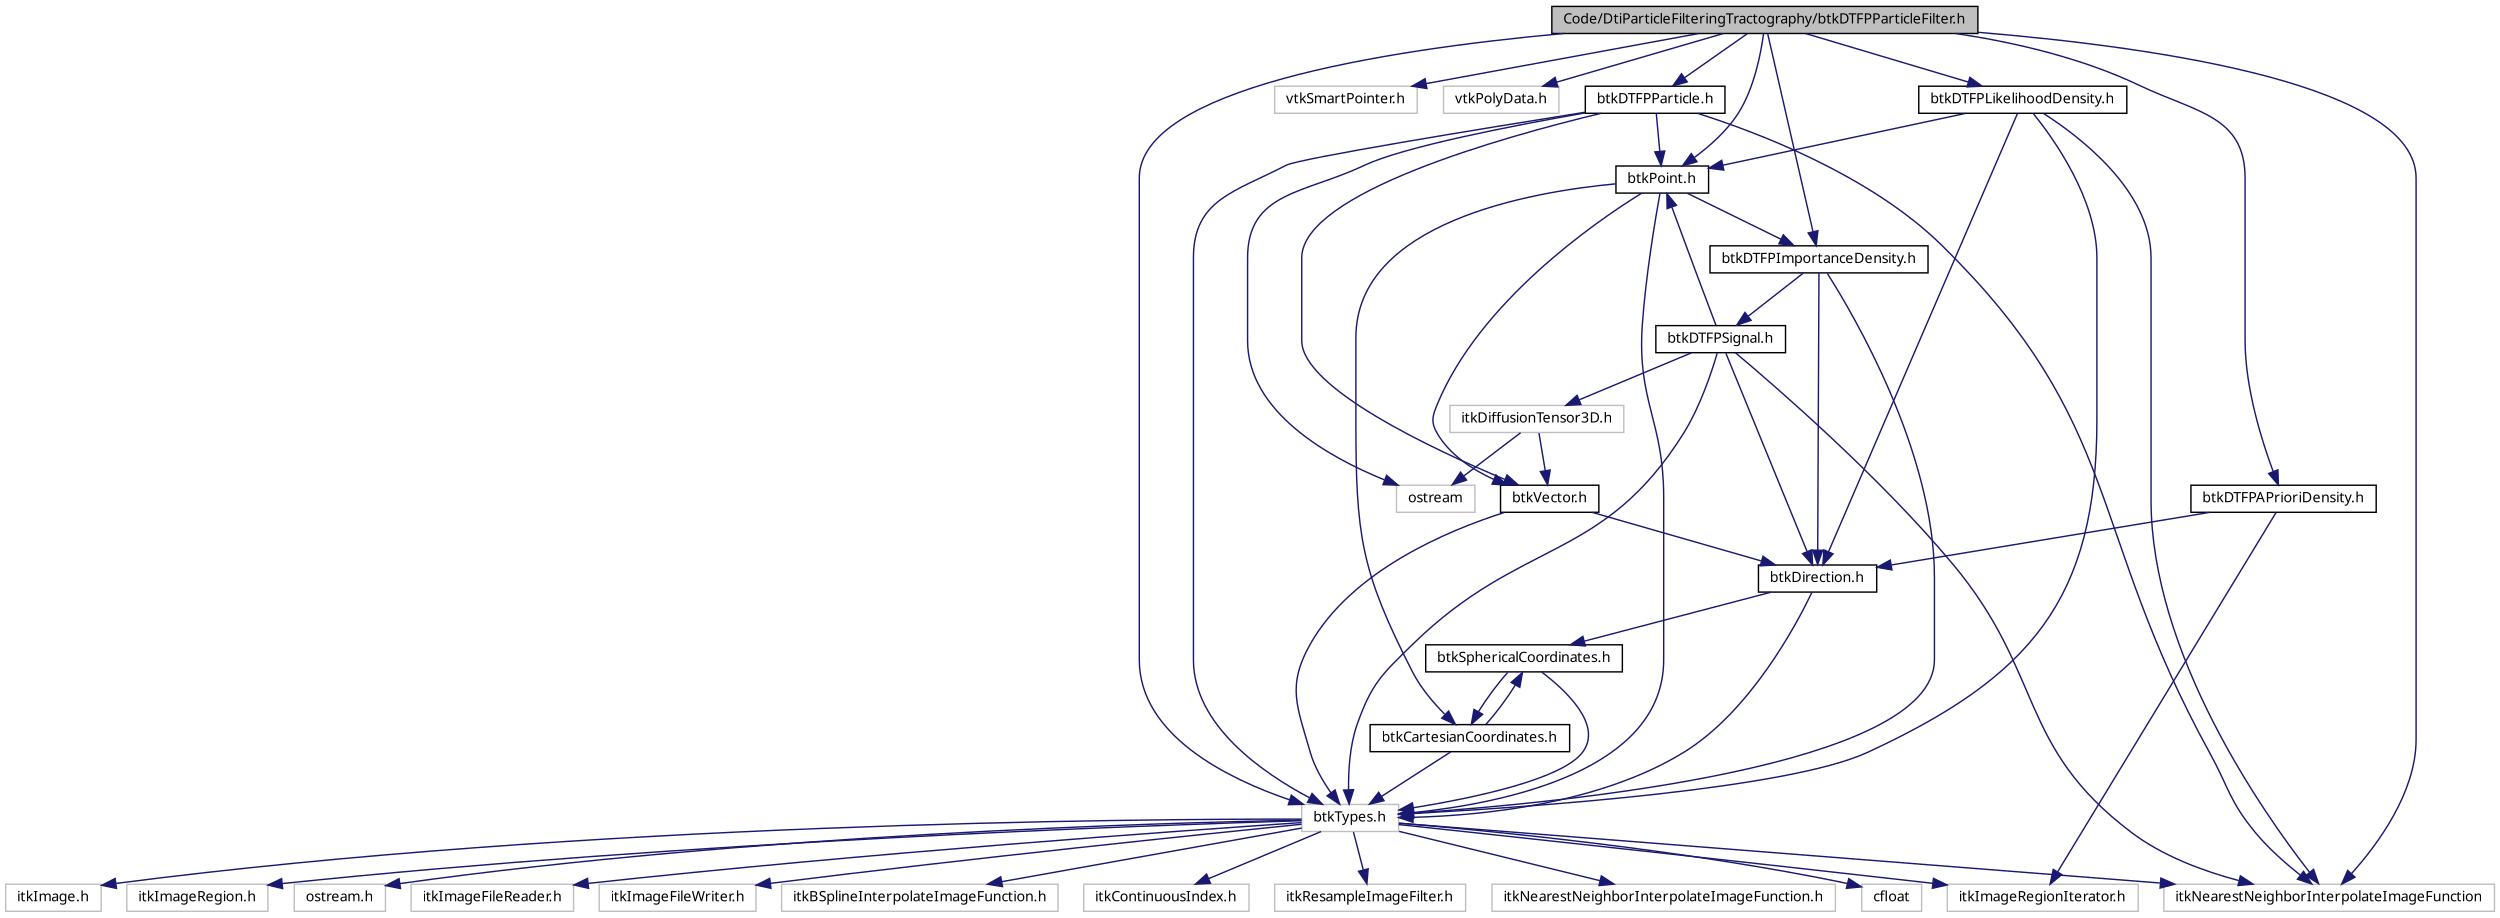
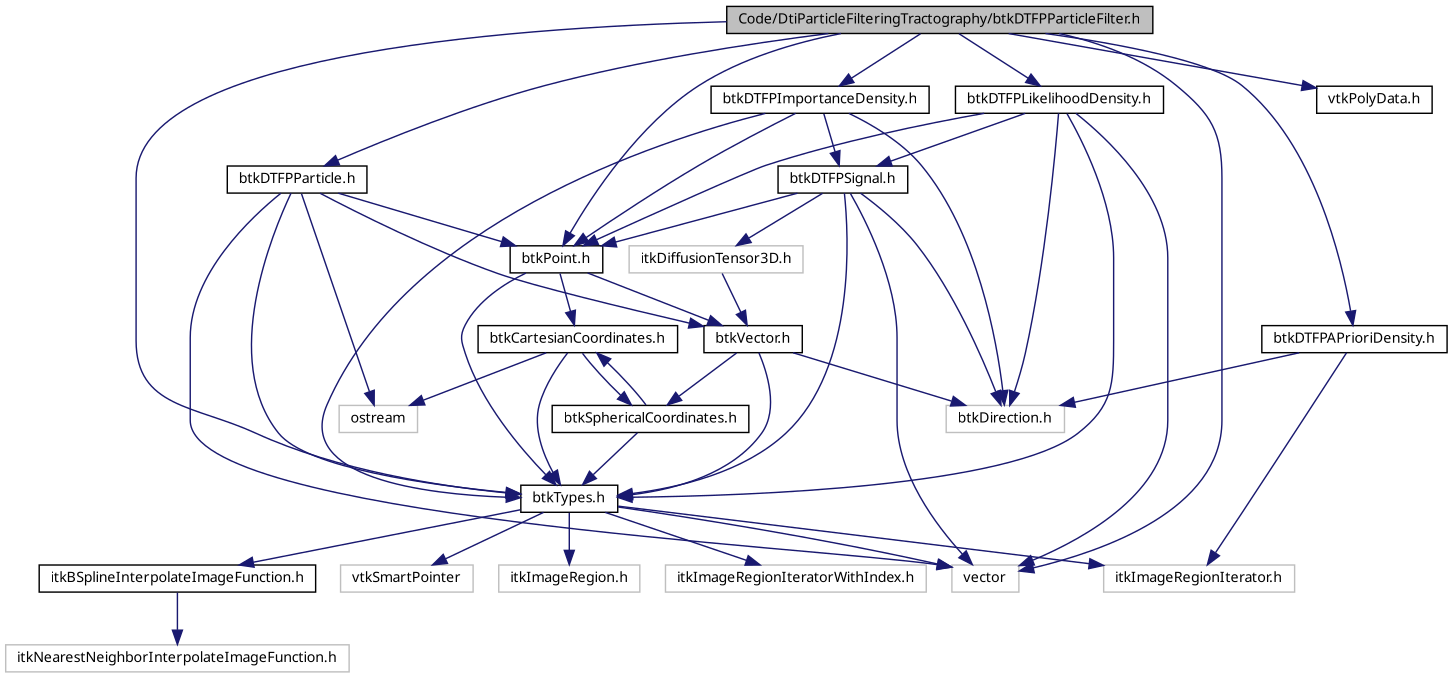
(1346, 100) -> none
(1501, 100) -> (1374, 100)
none -> (958, 137)
(1734, 216) -> (689, 172)
(1492, 454) -> (485, 376)
(1818, 579) -> (1005, 419)
(1678, 617) -> (708, 374)
(1651, 770) -> none
(1350, 818) -> (569, 499)
(1500, 856) -> (177, 611)
(53, 898) -> none
(340, 898) -> (796, 579)
(492, 898) -> none
(678, 898) -> none
(920, 898) -> (177, 579)
(1166, 898) -> none
(1370, 898) -> none
(1892, 898) -> (407, 579)
(2329, 898) -> (985, 579)
